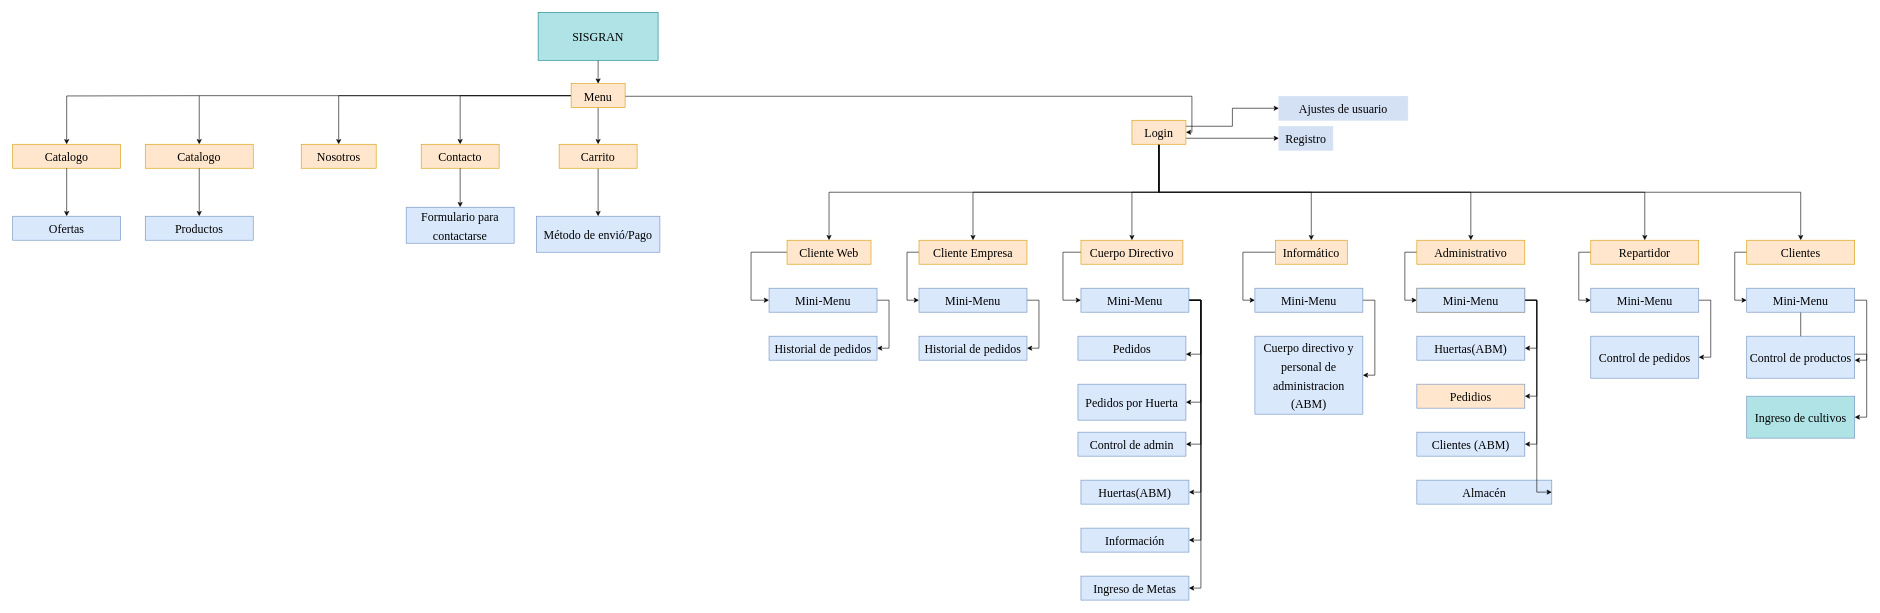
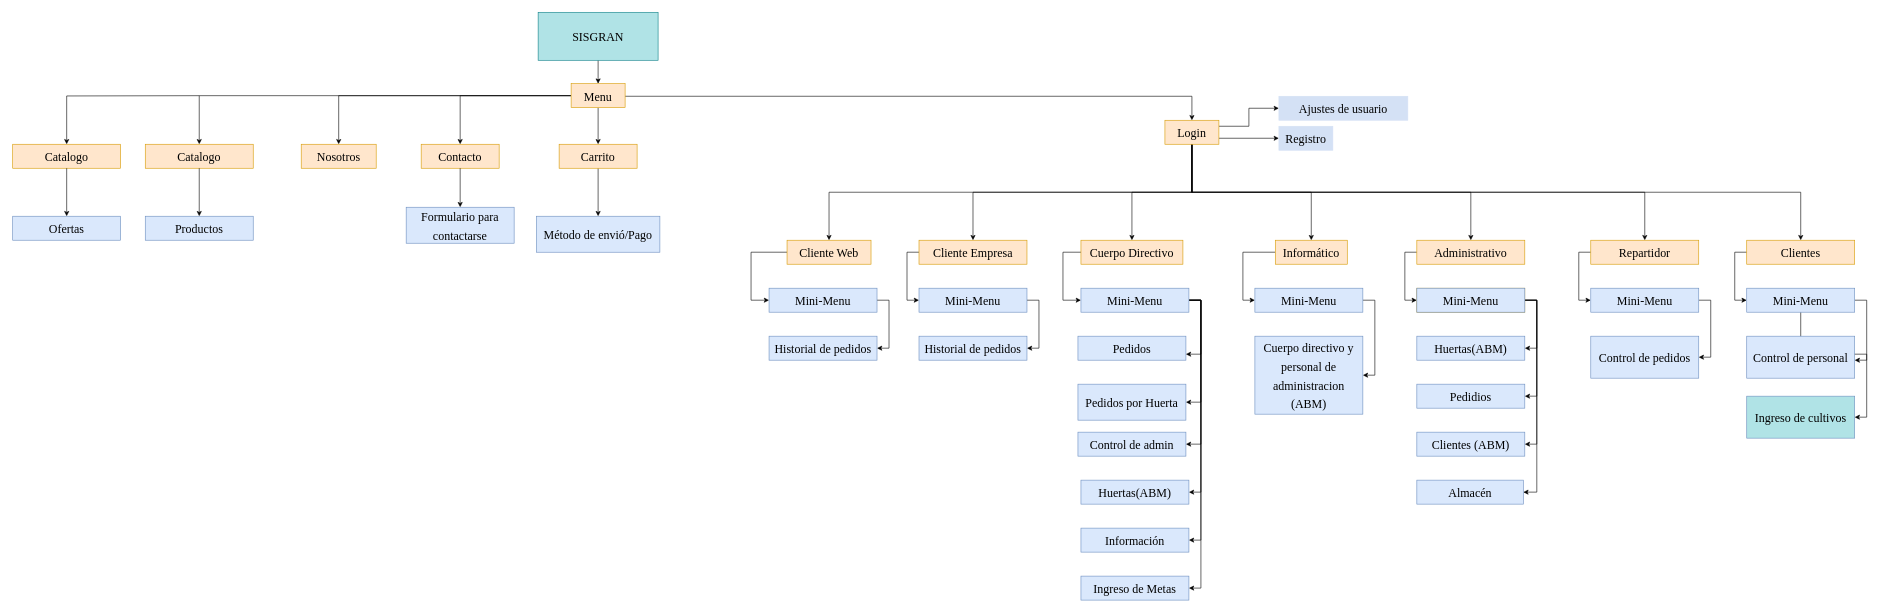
(1159, 132) -> (1192, 132)
(1801, 357) -> (1801, 357)
(1471, 396) -> (1471, 396)
(1484, 492) -> (1470, 492)
